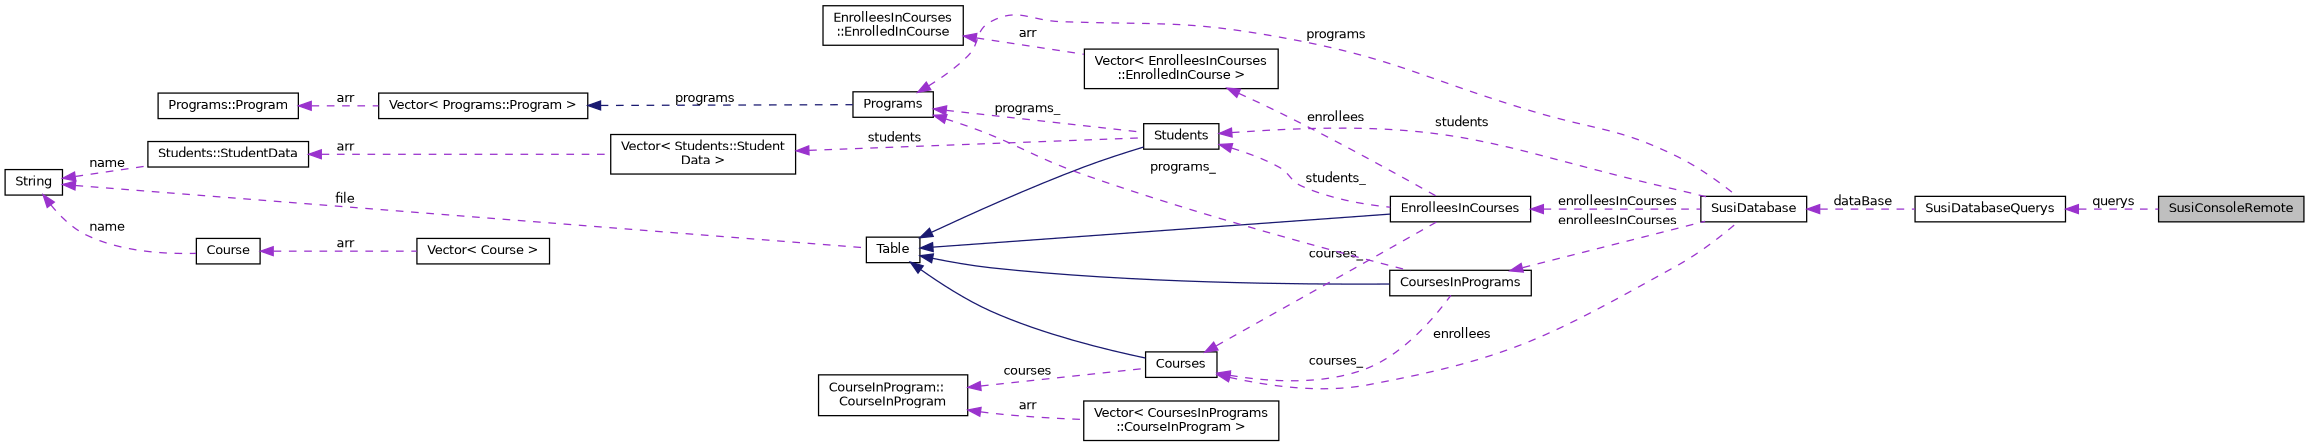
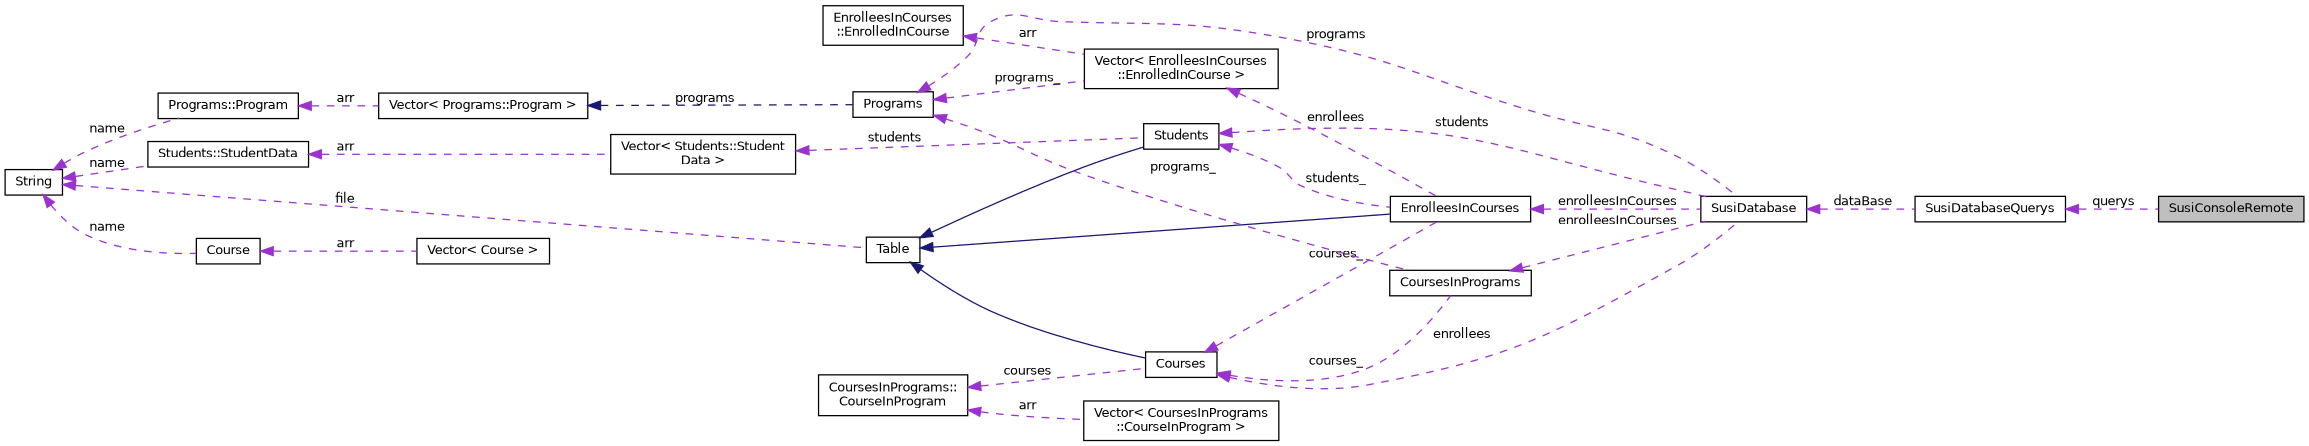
(1045, 121) -> (1015, 89)
none -> (120, 137)
(1160, 280) -> none
(893, 395) -> (893, 395)
